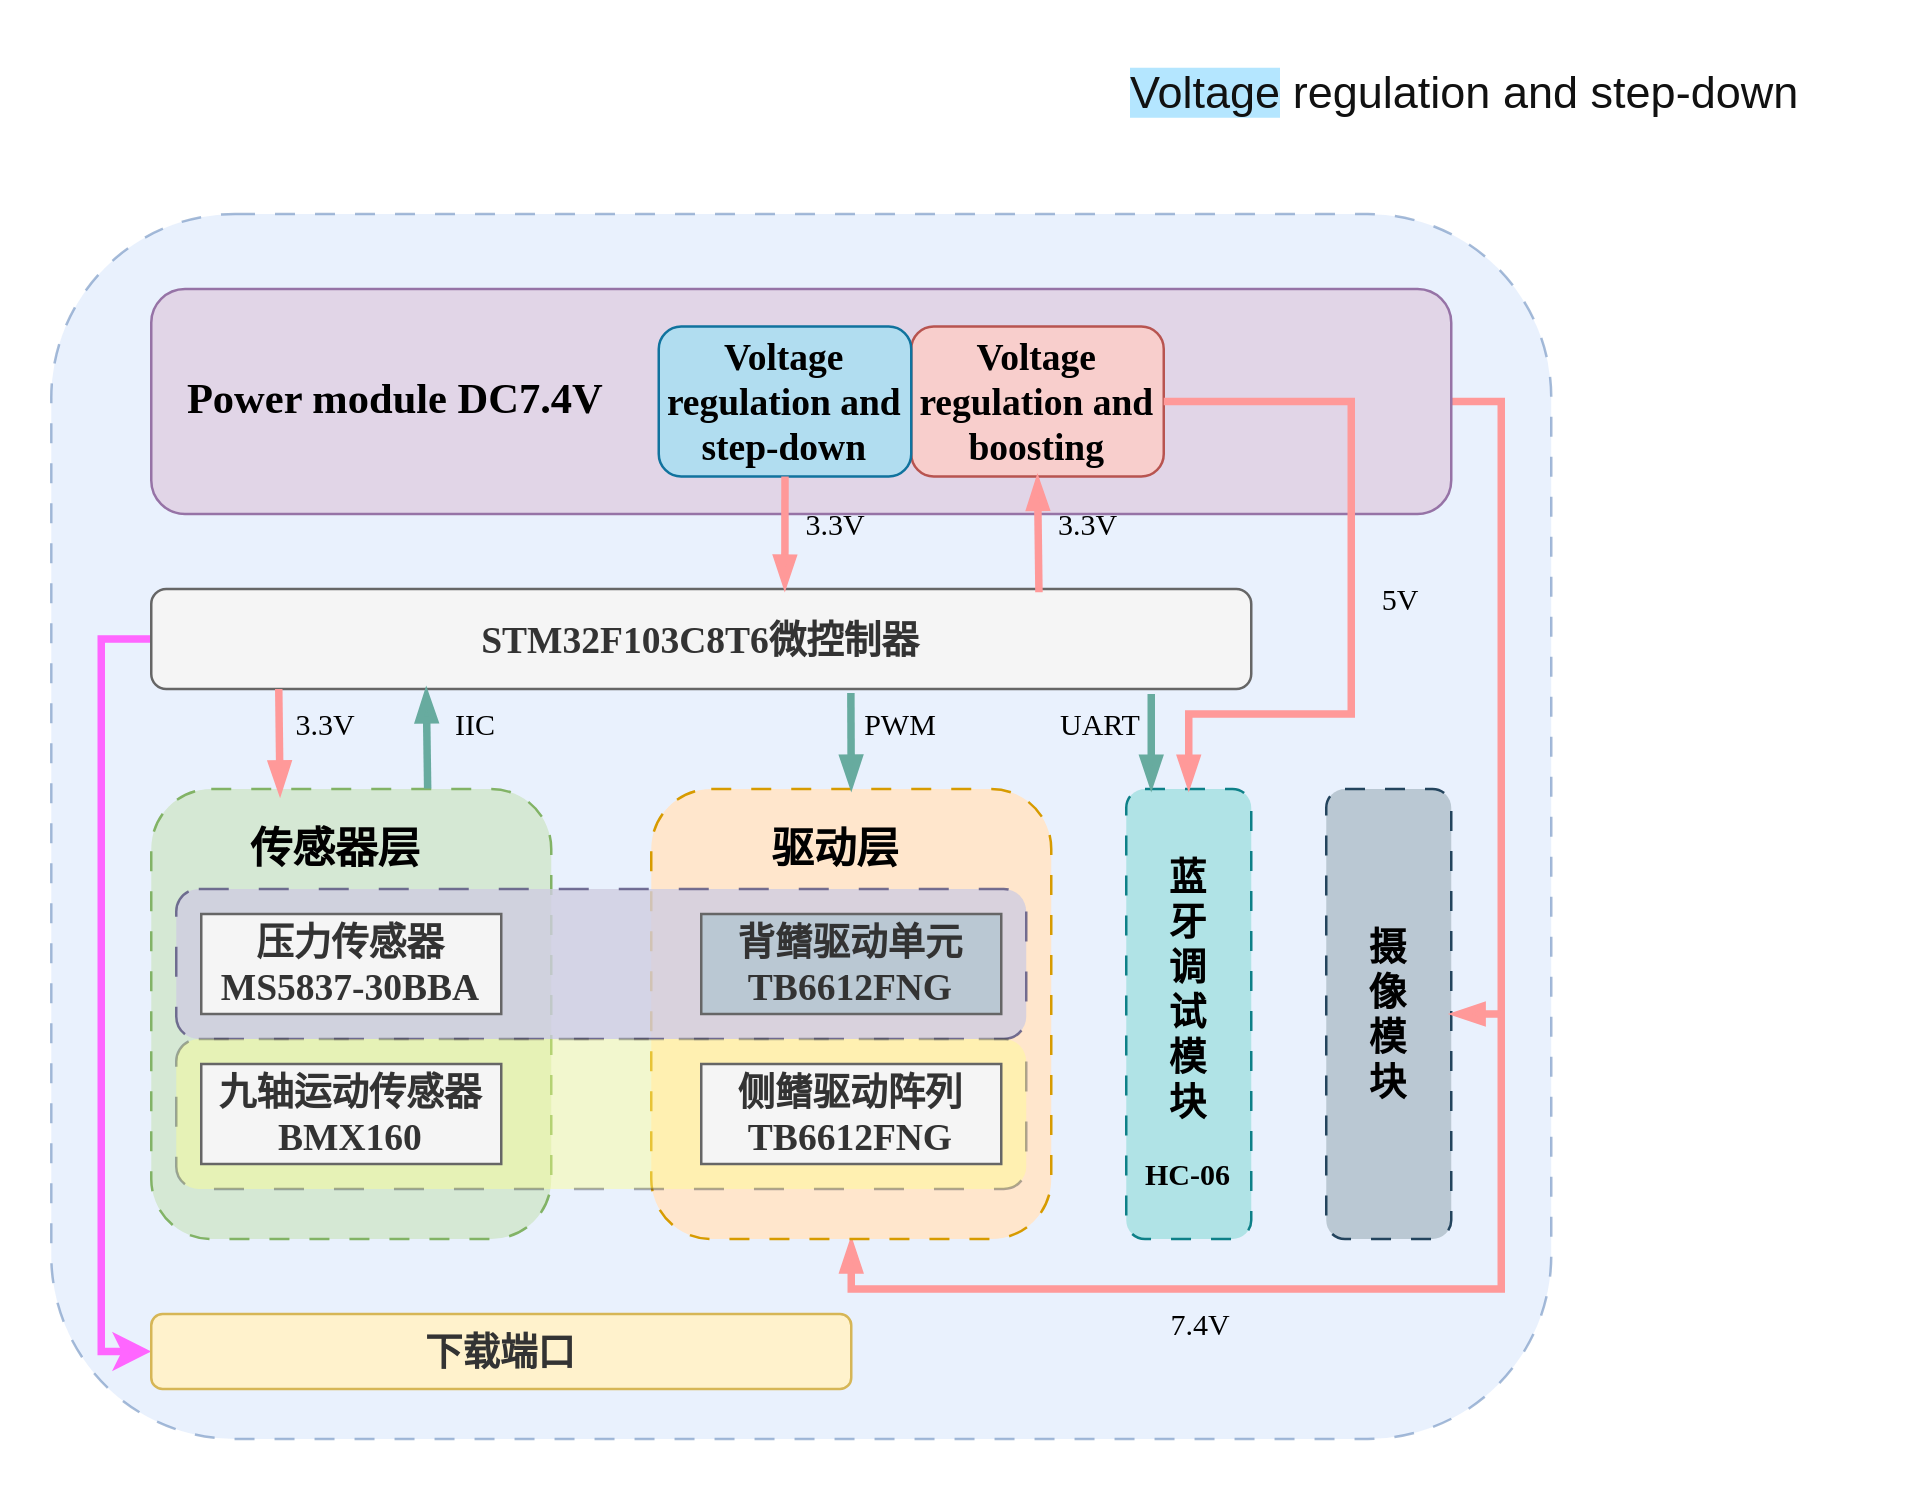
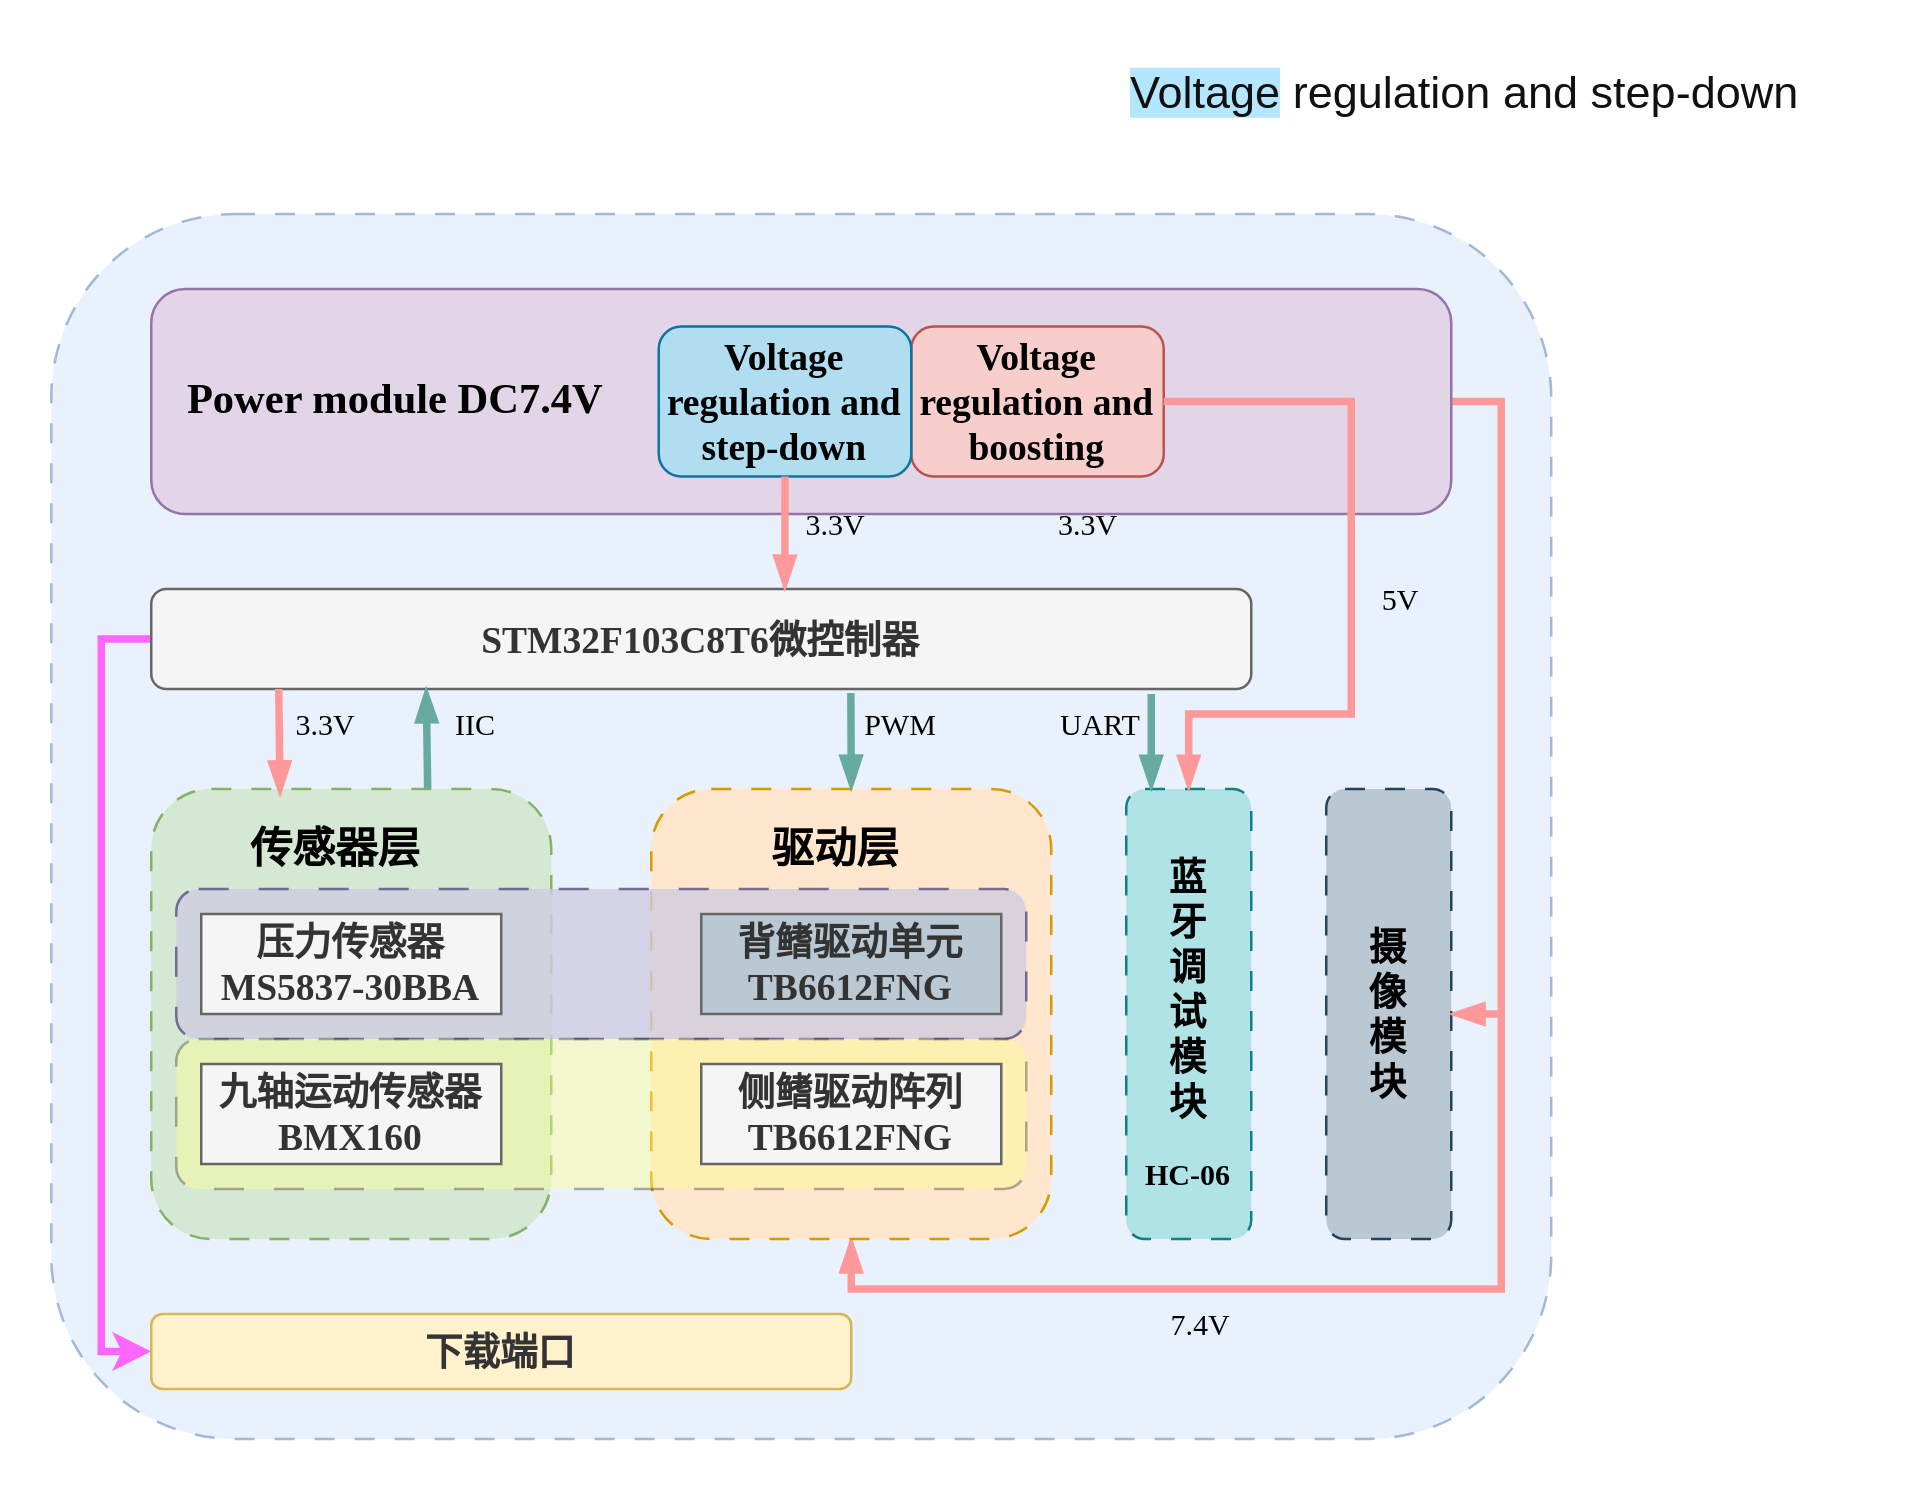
(1038, 550) -> none
